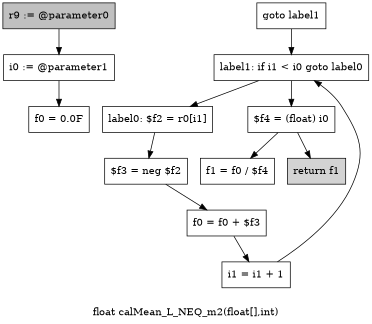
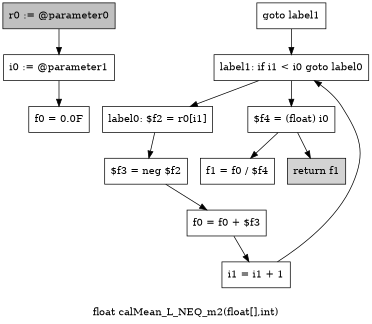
(59, 16) -> (59, 16)
